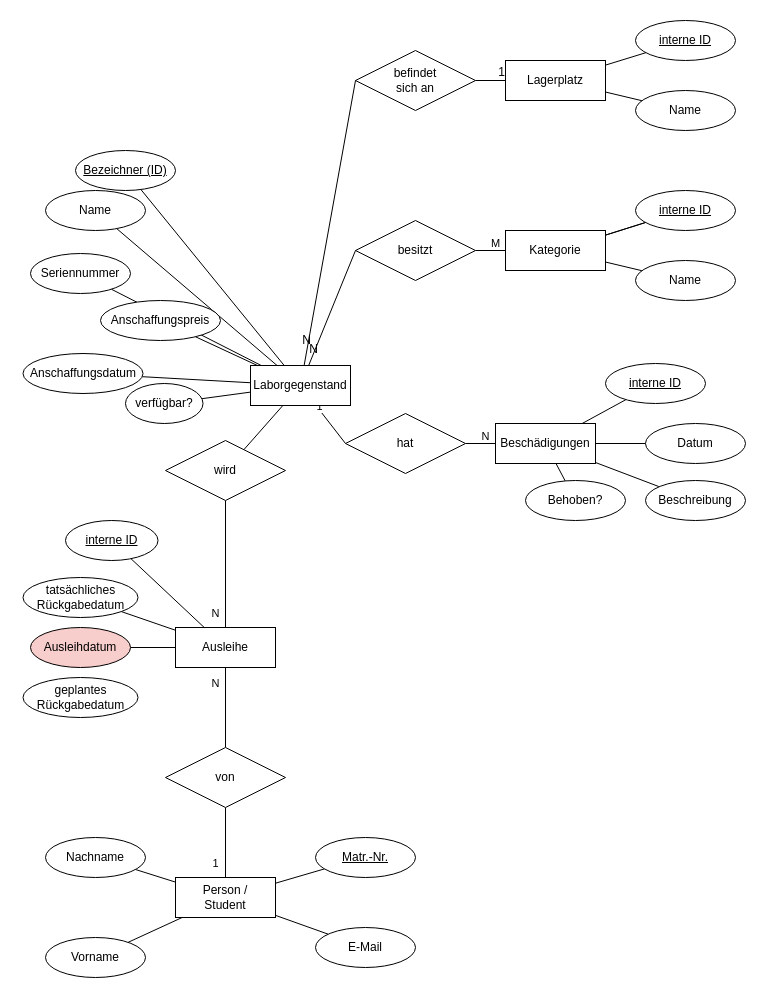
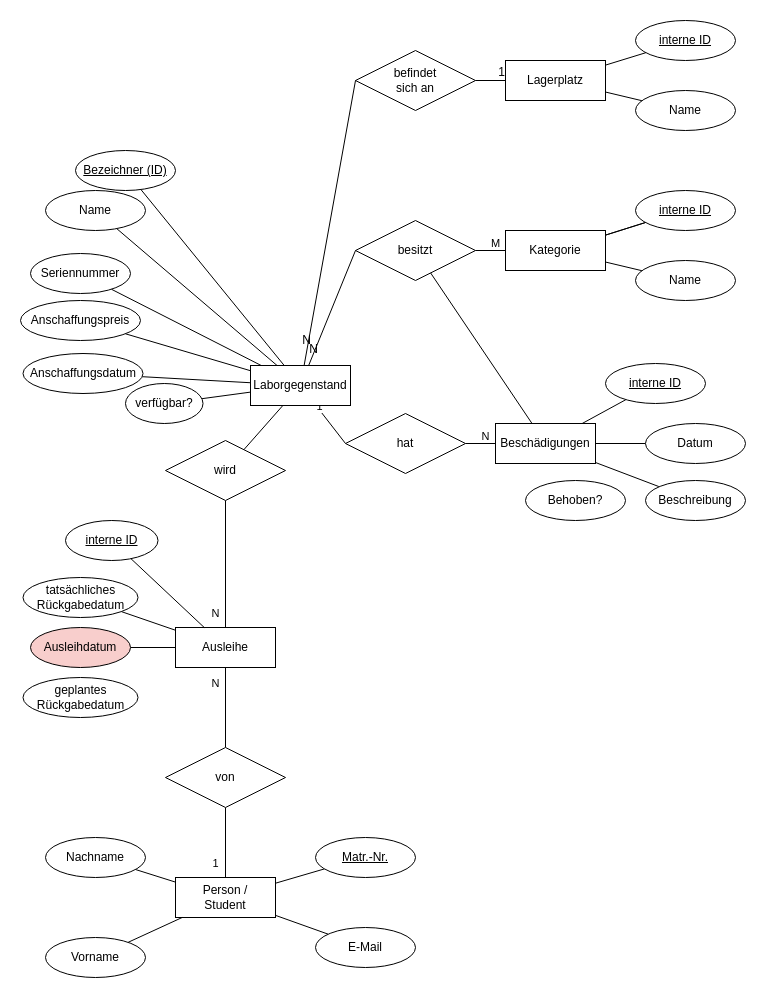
(161, 321) -> (81, 321)
(560, 472) -> (482, 349)
